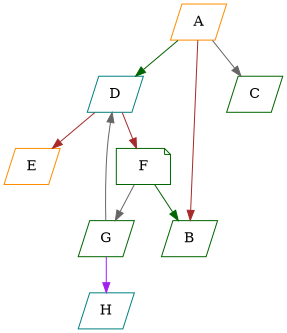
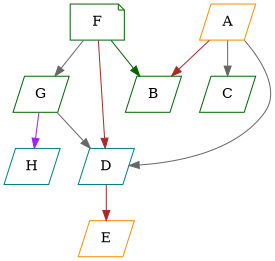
(161, 55) -> (243, 133)
(127, 126) -> (101, 89)
